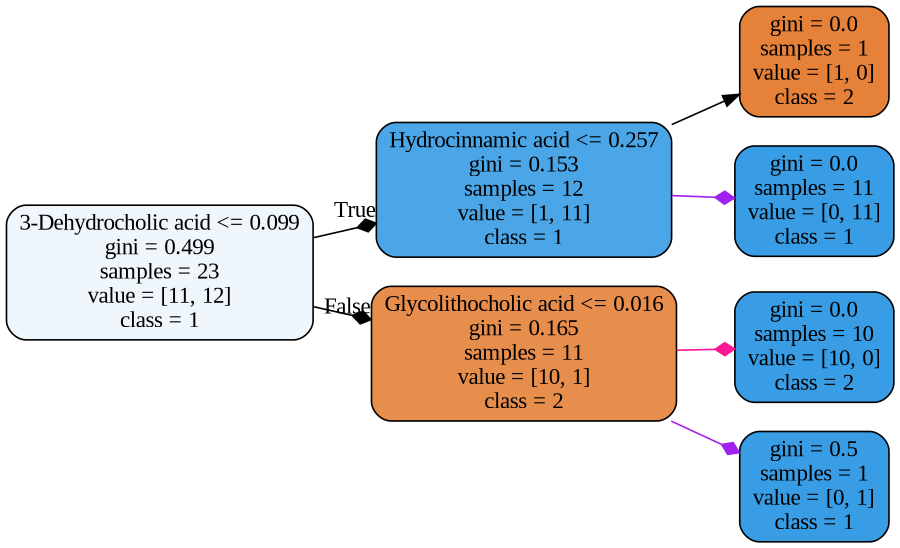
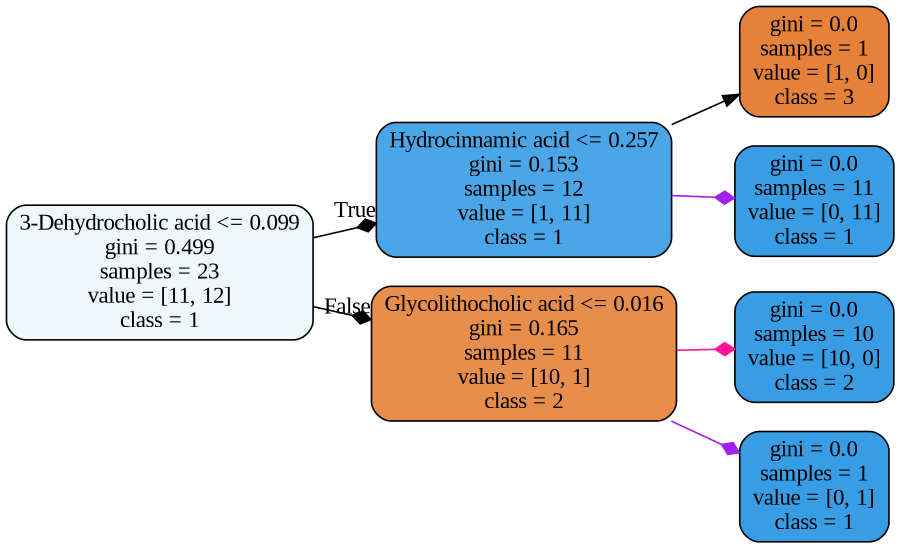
(814, 62) -> (814, 62)
(814, 487) -> (814, 487)
